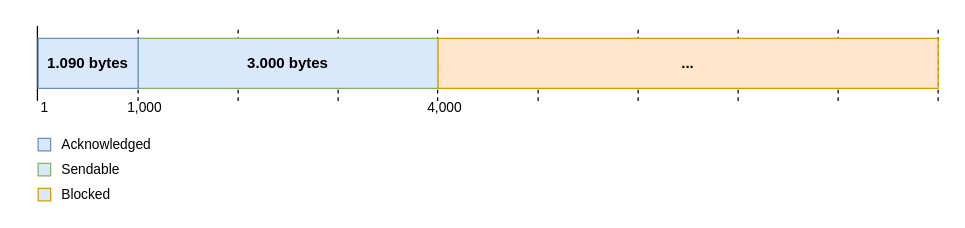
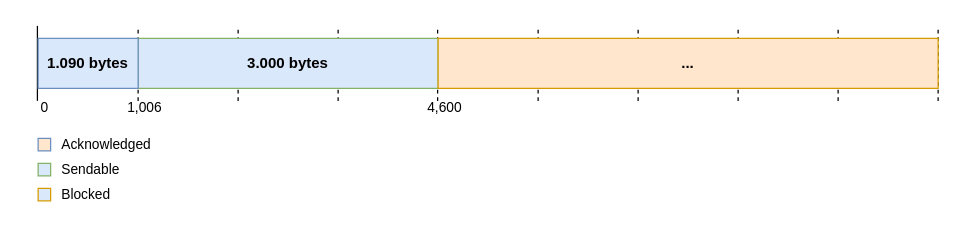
(45, 107) -> (45, 107)
(145, 107) -> (145, 107)
(445, 107) -> (445, 107)
(44, 144) -> (44, 144)
